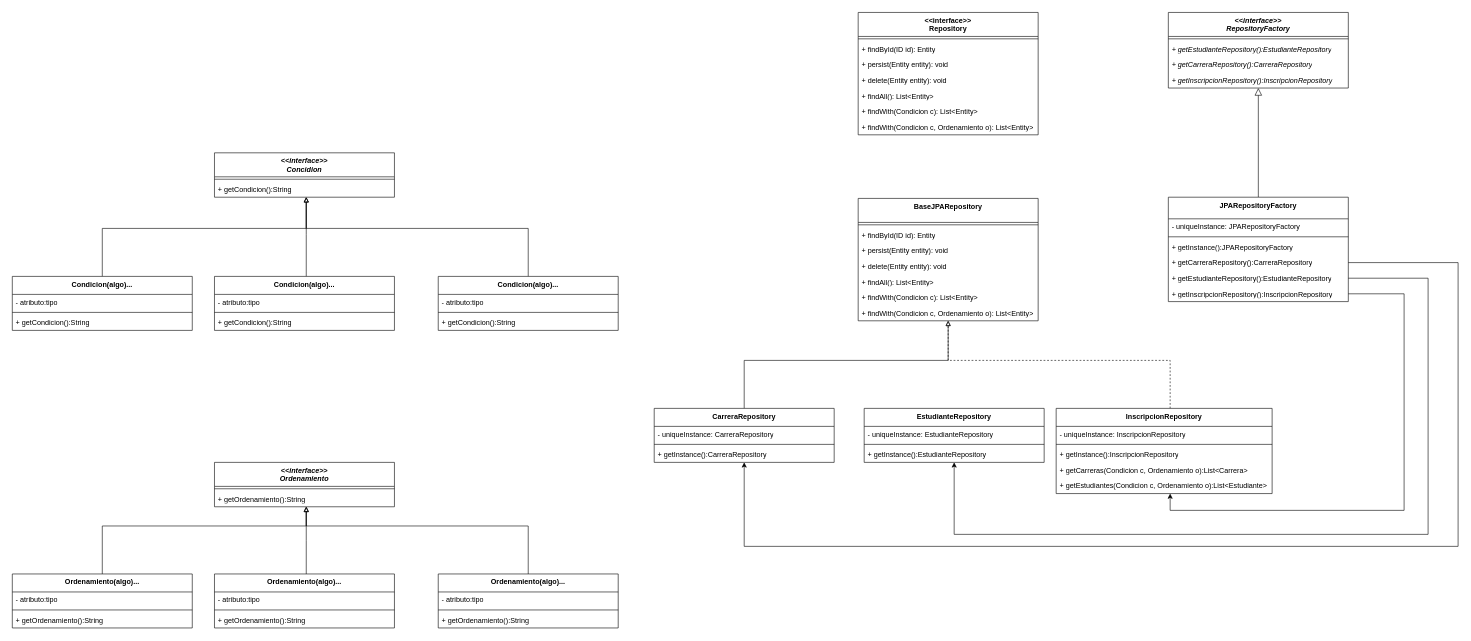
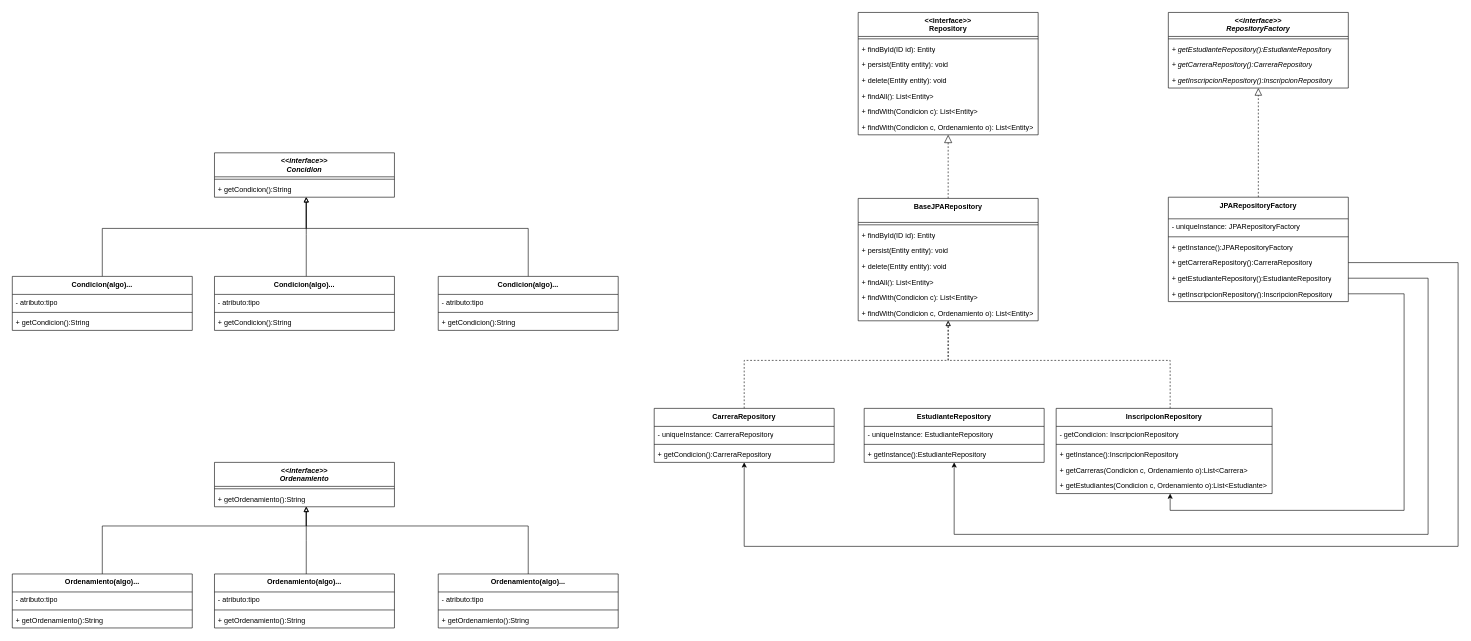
(1259, 146) -> (1259, 146)
none -> (948, 171)
(821, 360) -> (821, 360)
(1132, 435) -> (1127, 435)
(722, 455) -> (722, 455)
